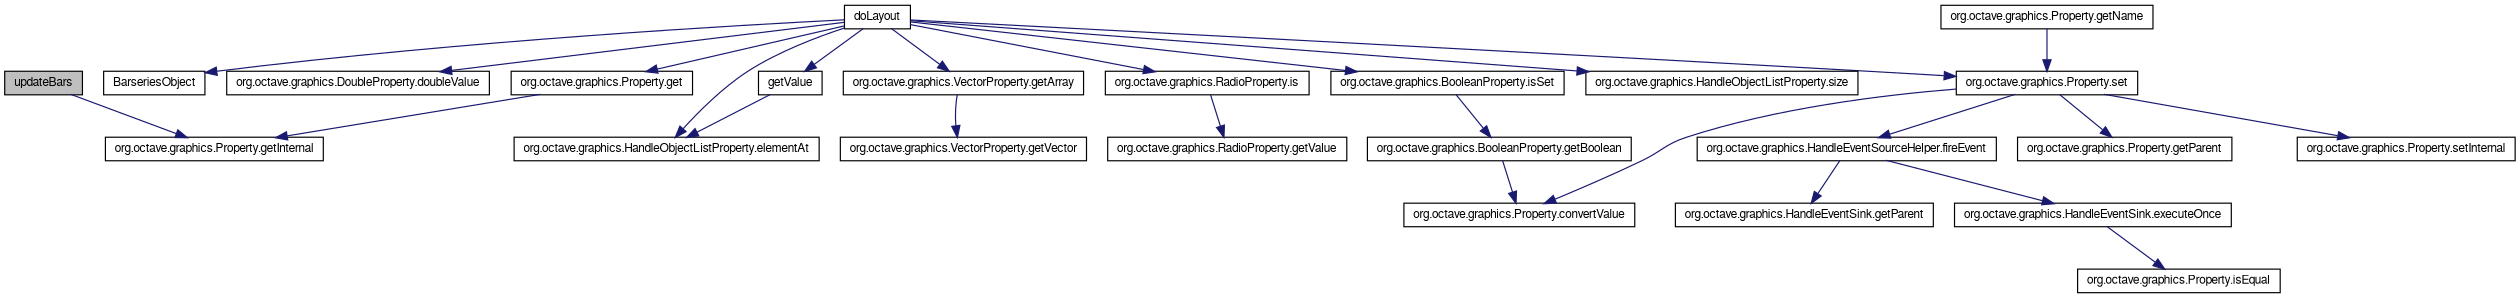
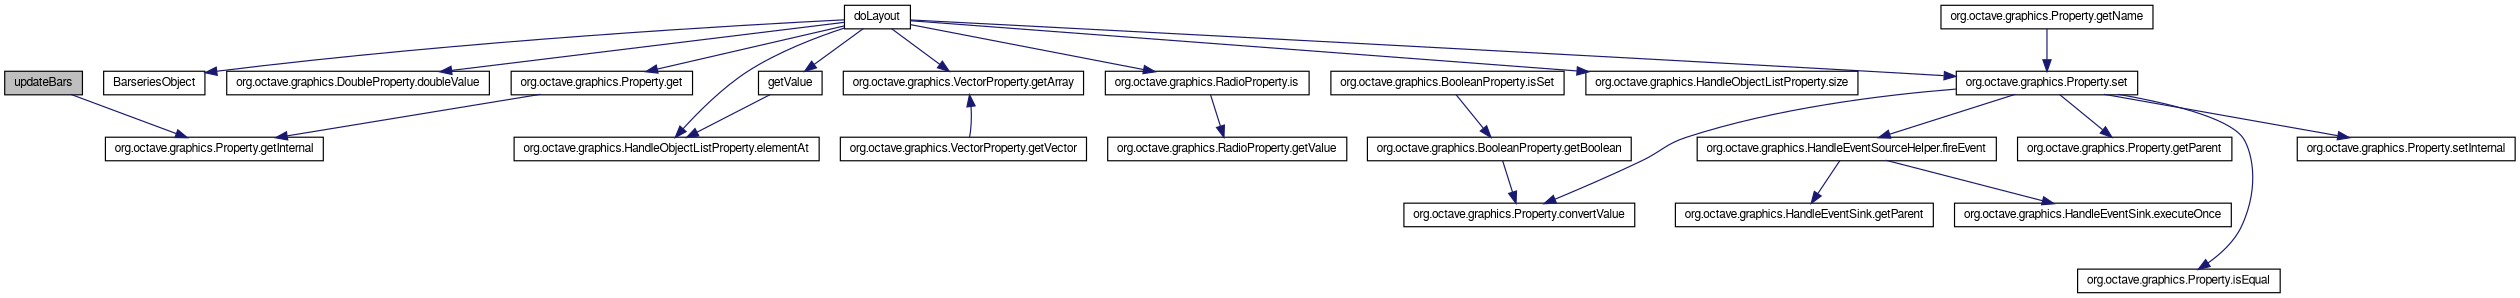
(1128, 46) -> none
(956, 110) -> (971, 122)
(2131, 244) -> (2245, 141)
